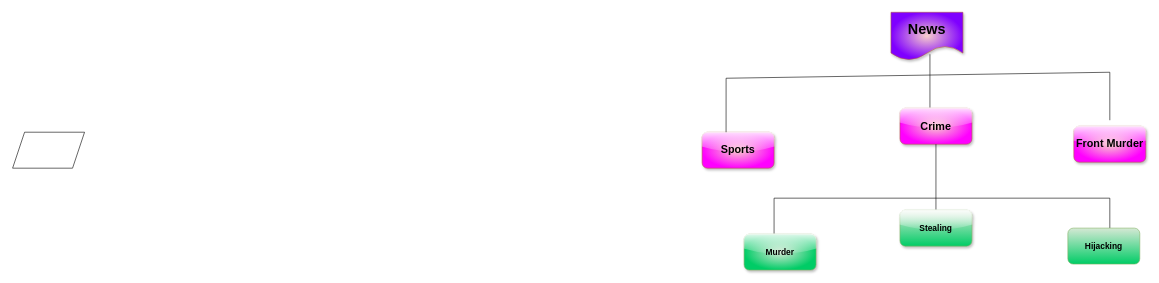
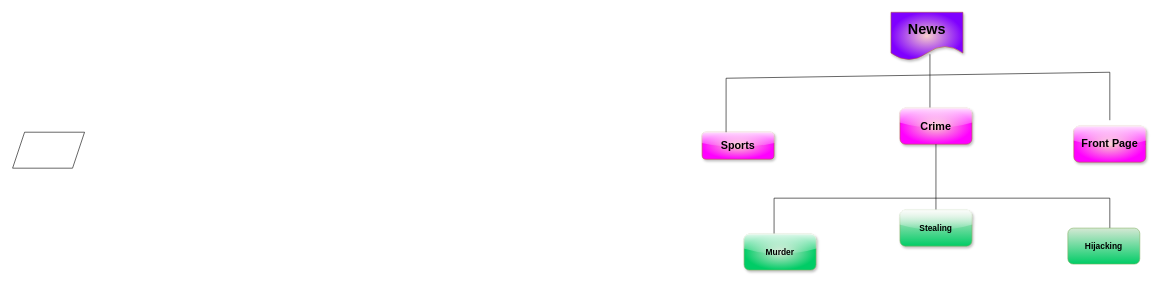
(1110, 144) -> (1110, 144)
(738, 150) -> (738, 146)
